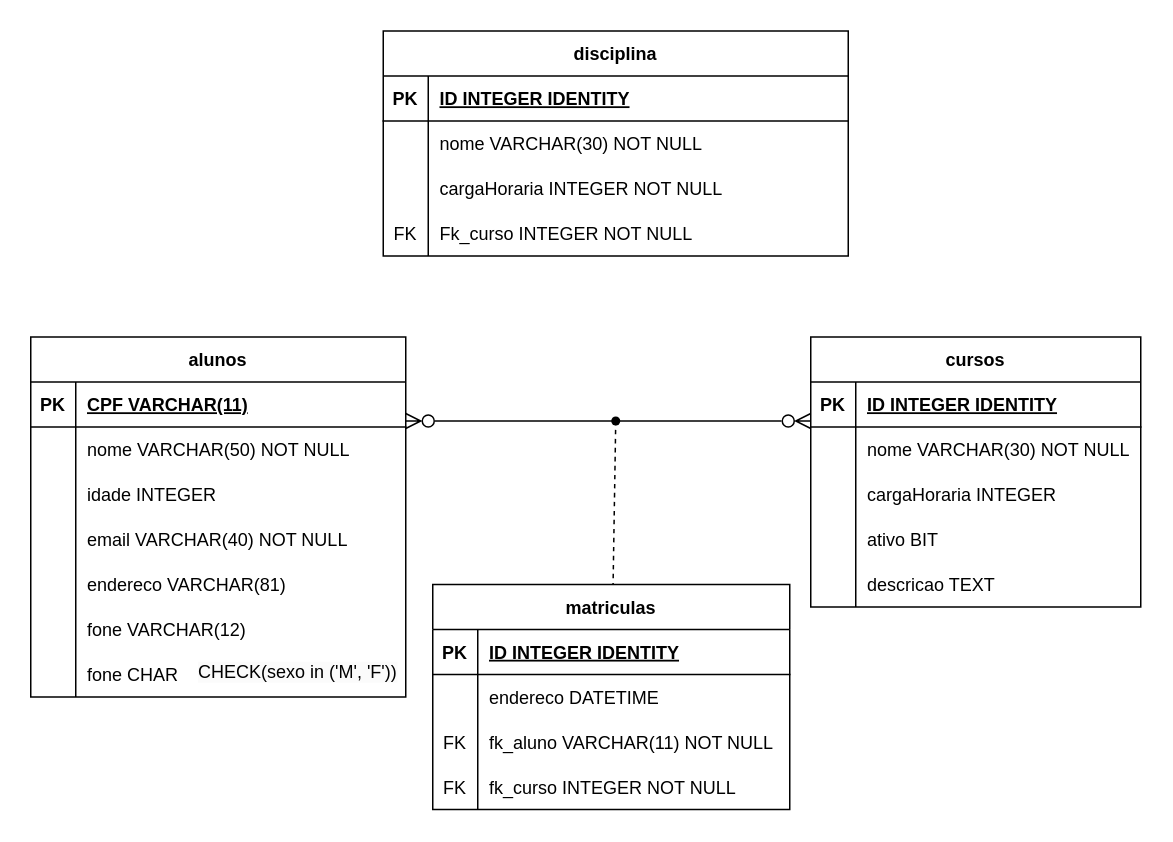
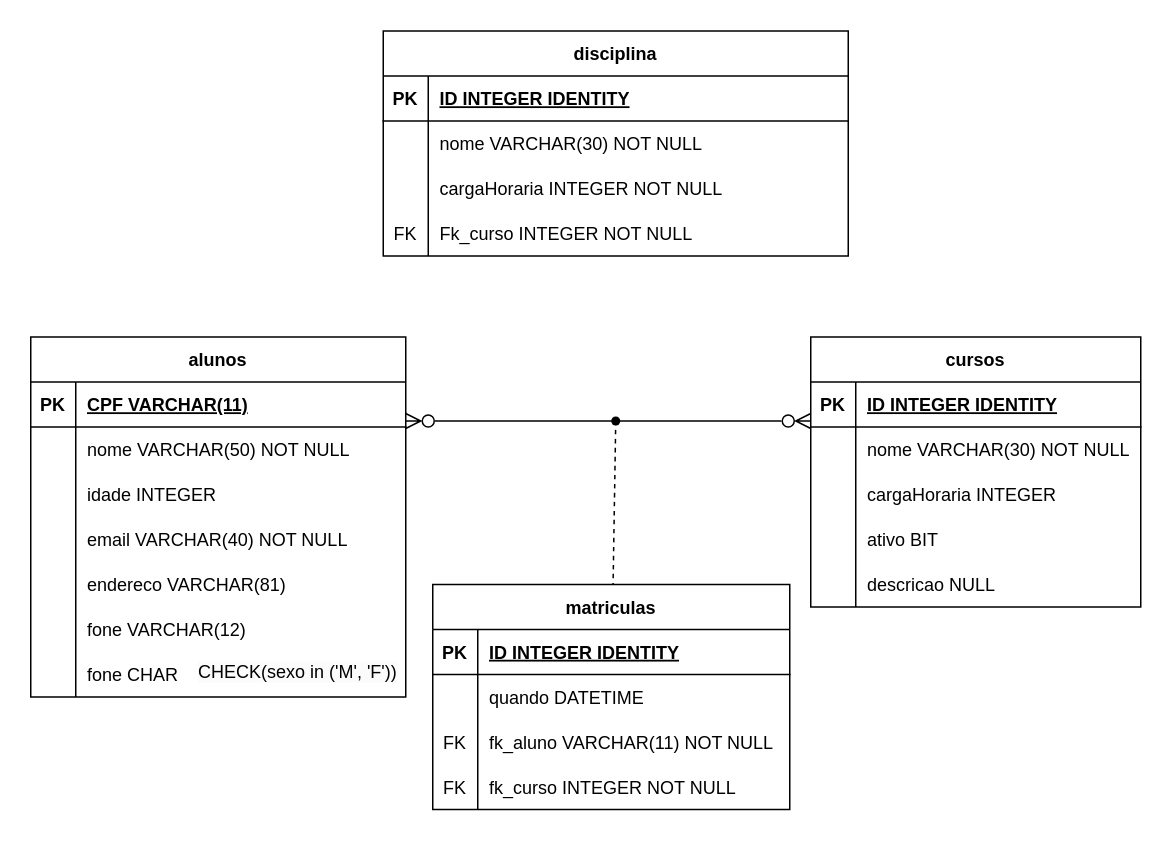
(933, 585) -> (933, 585)
(572, 698) -> (562, 698)
